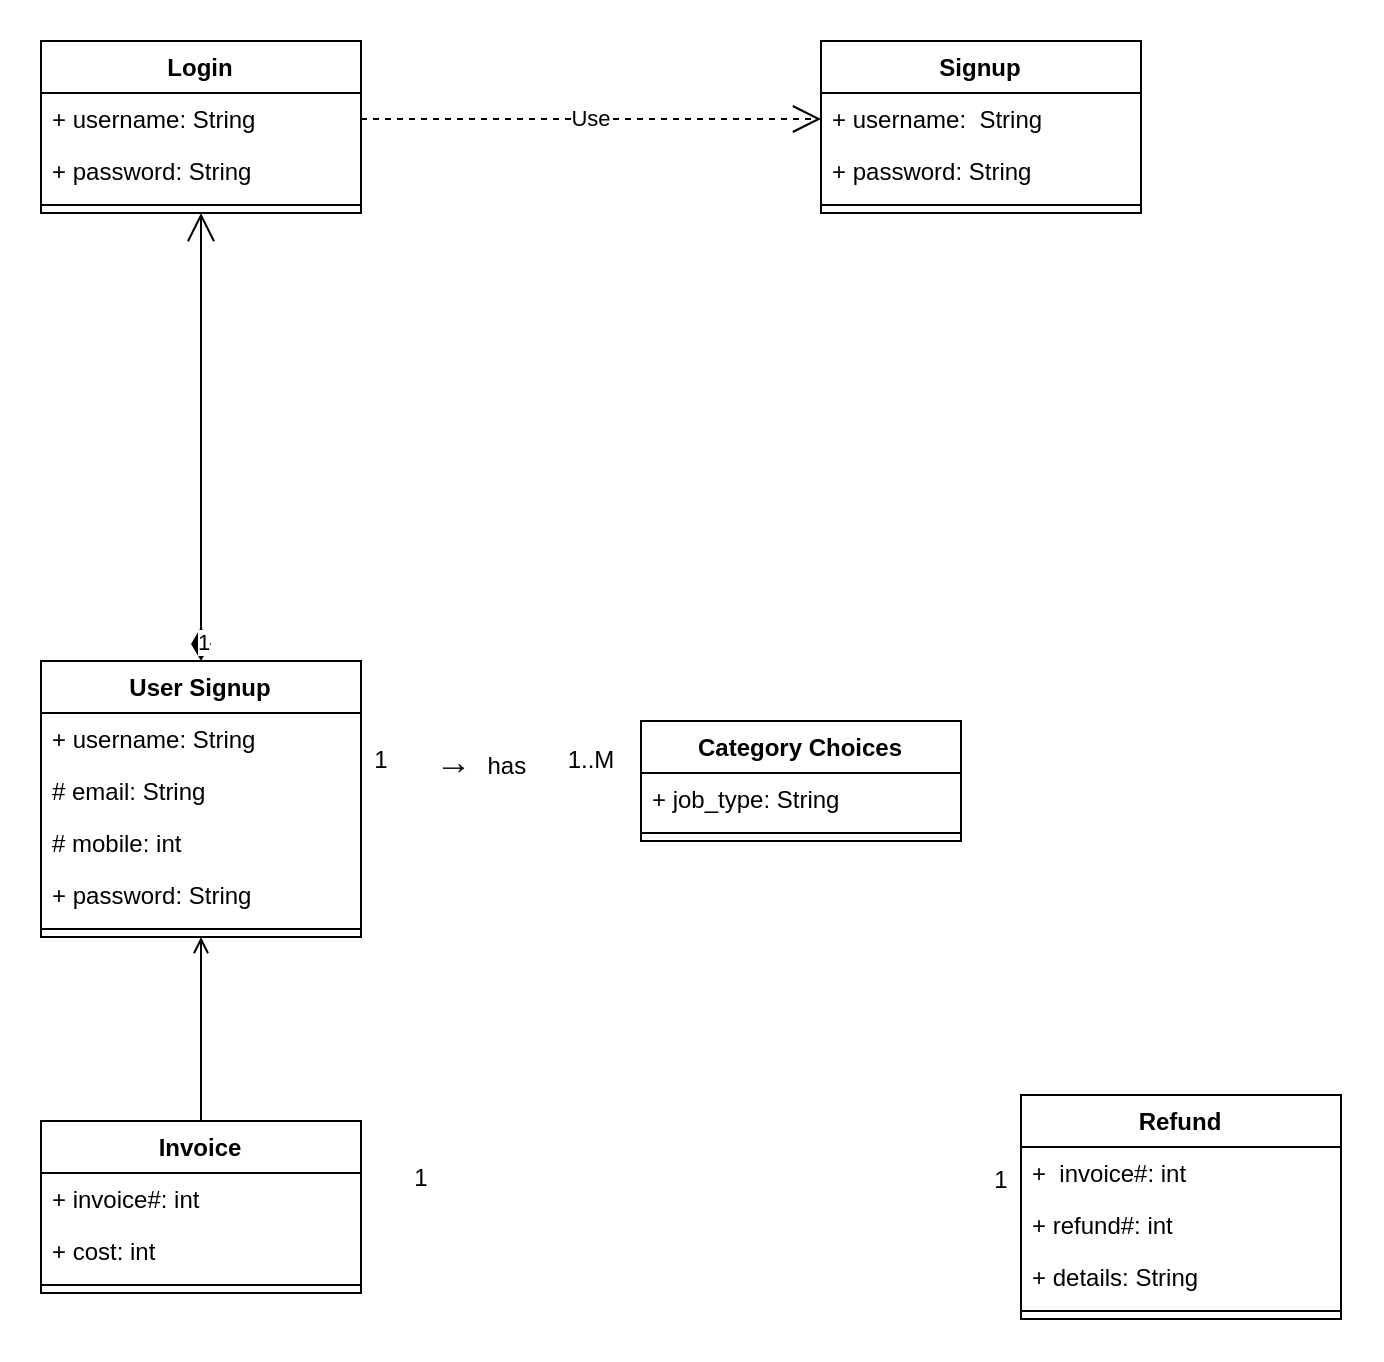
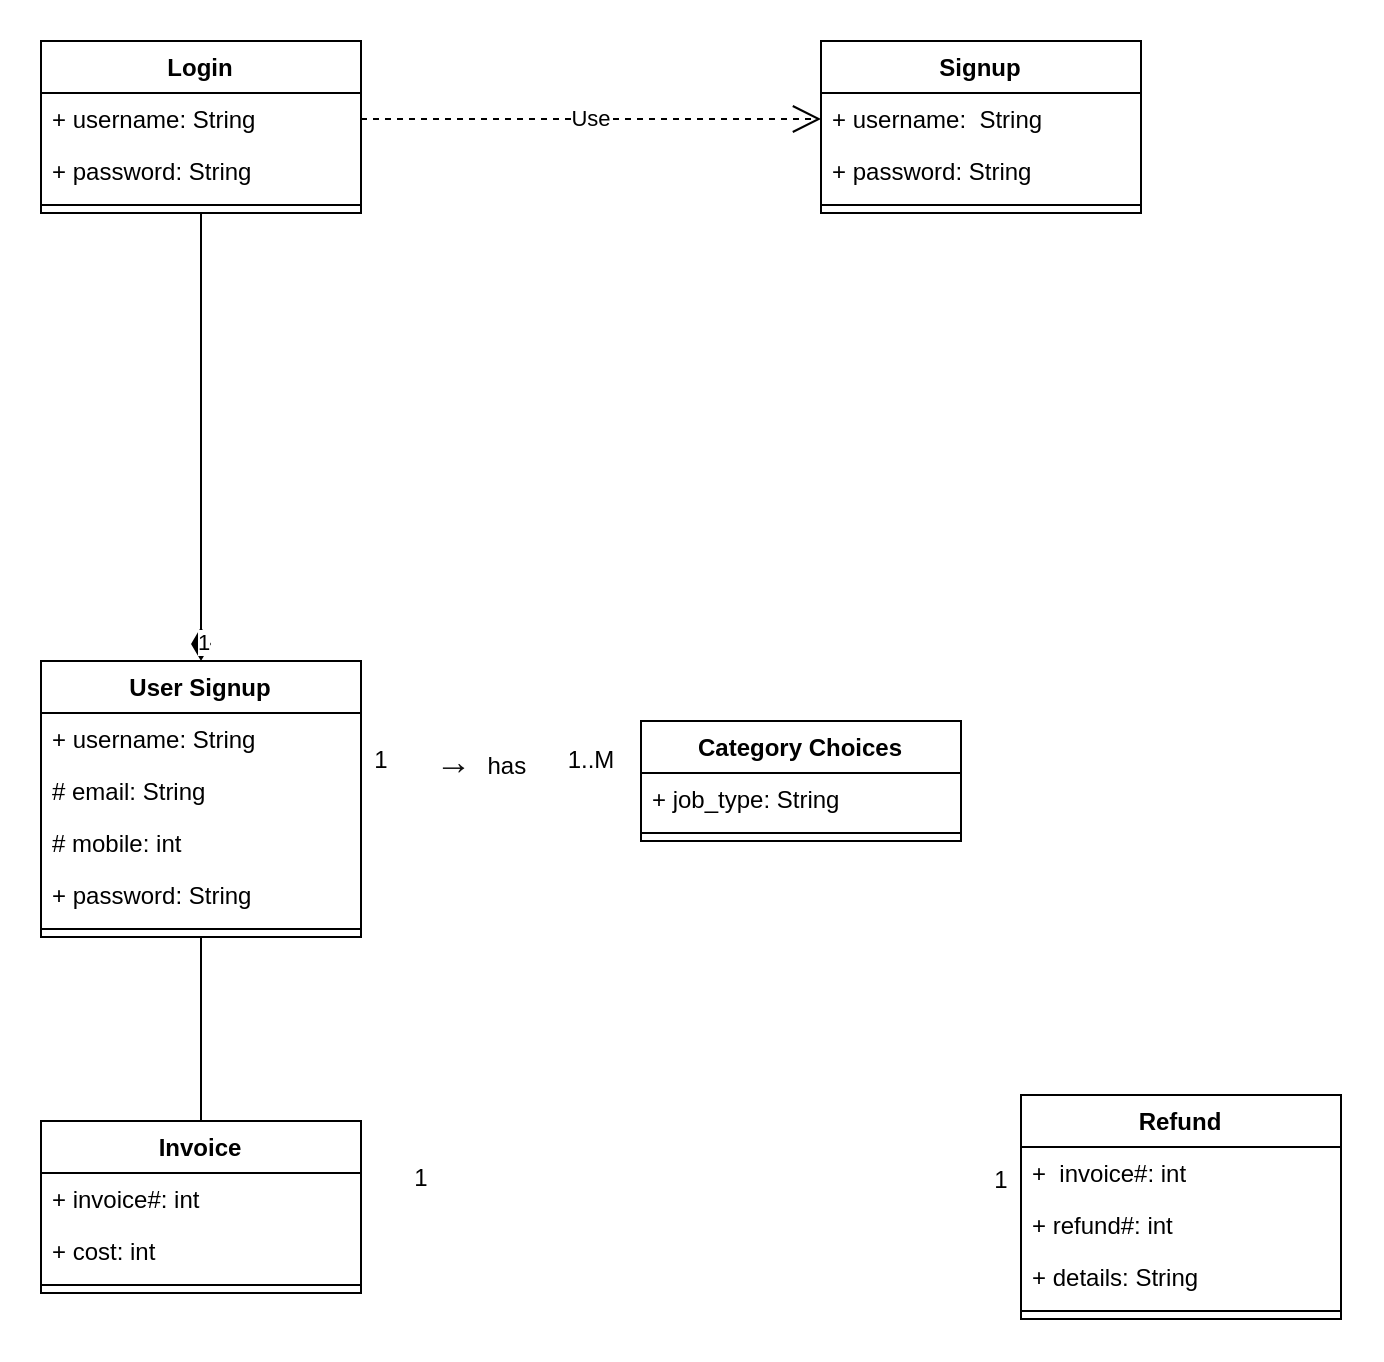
(201, 221) -> (201, 221)
(201, 944) -> (201, 945)
